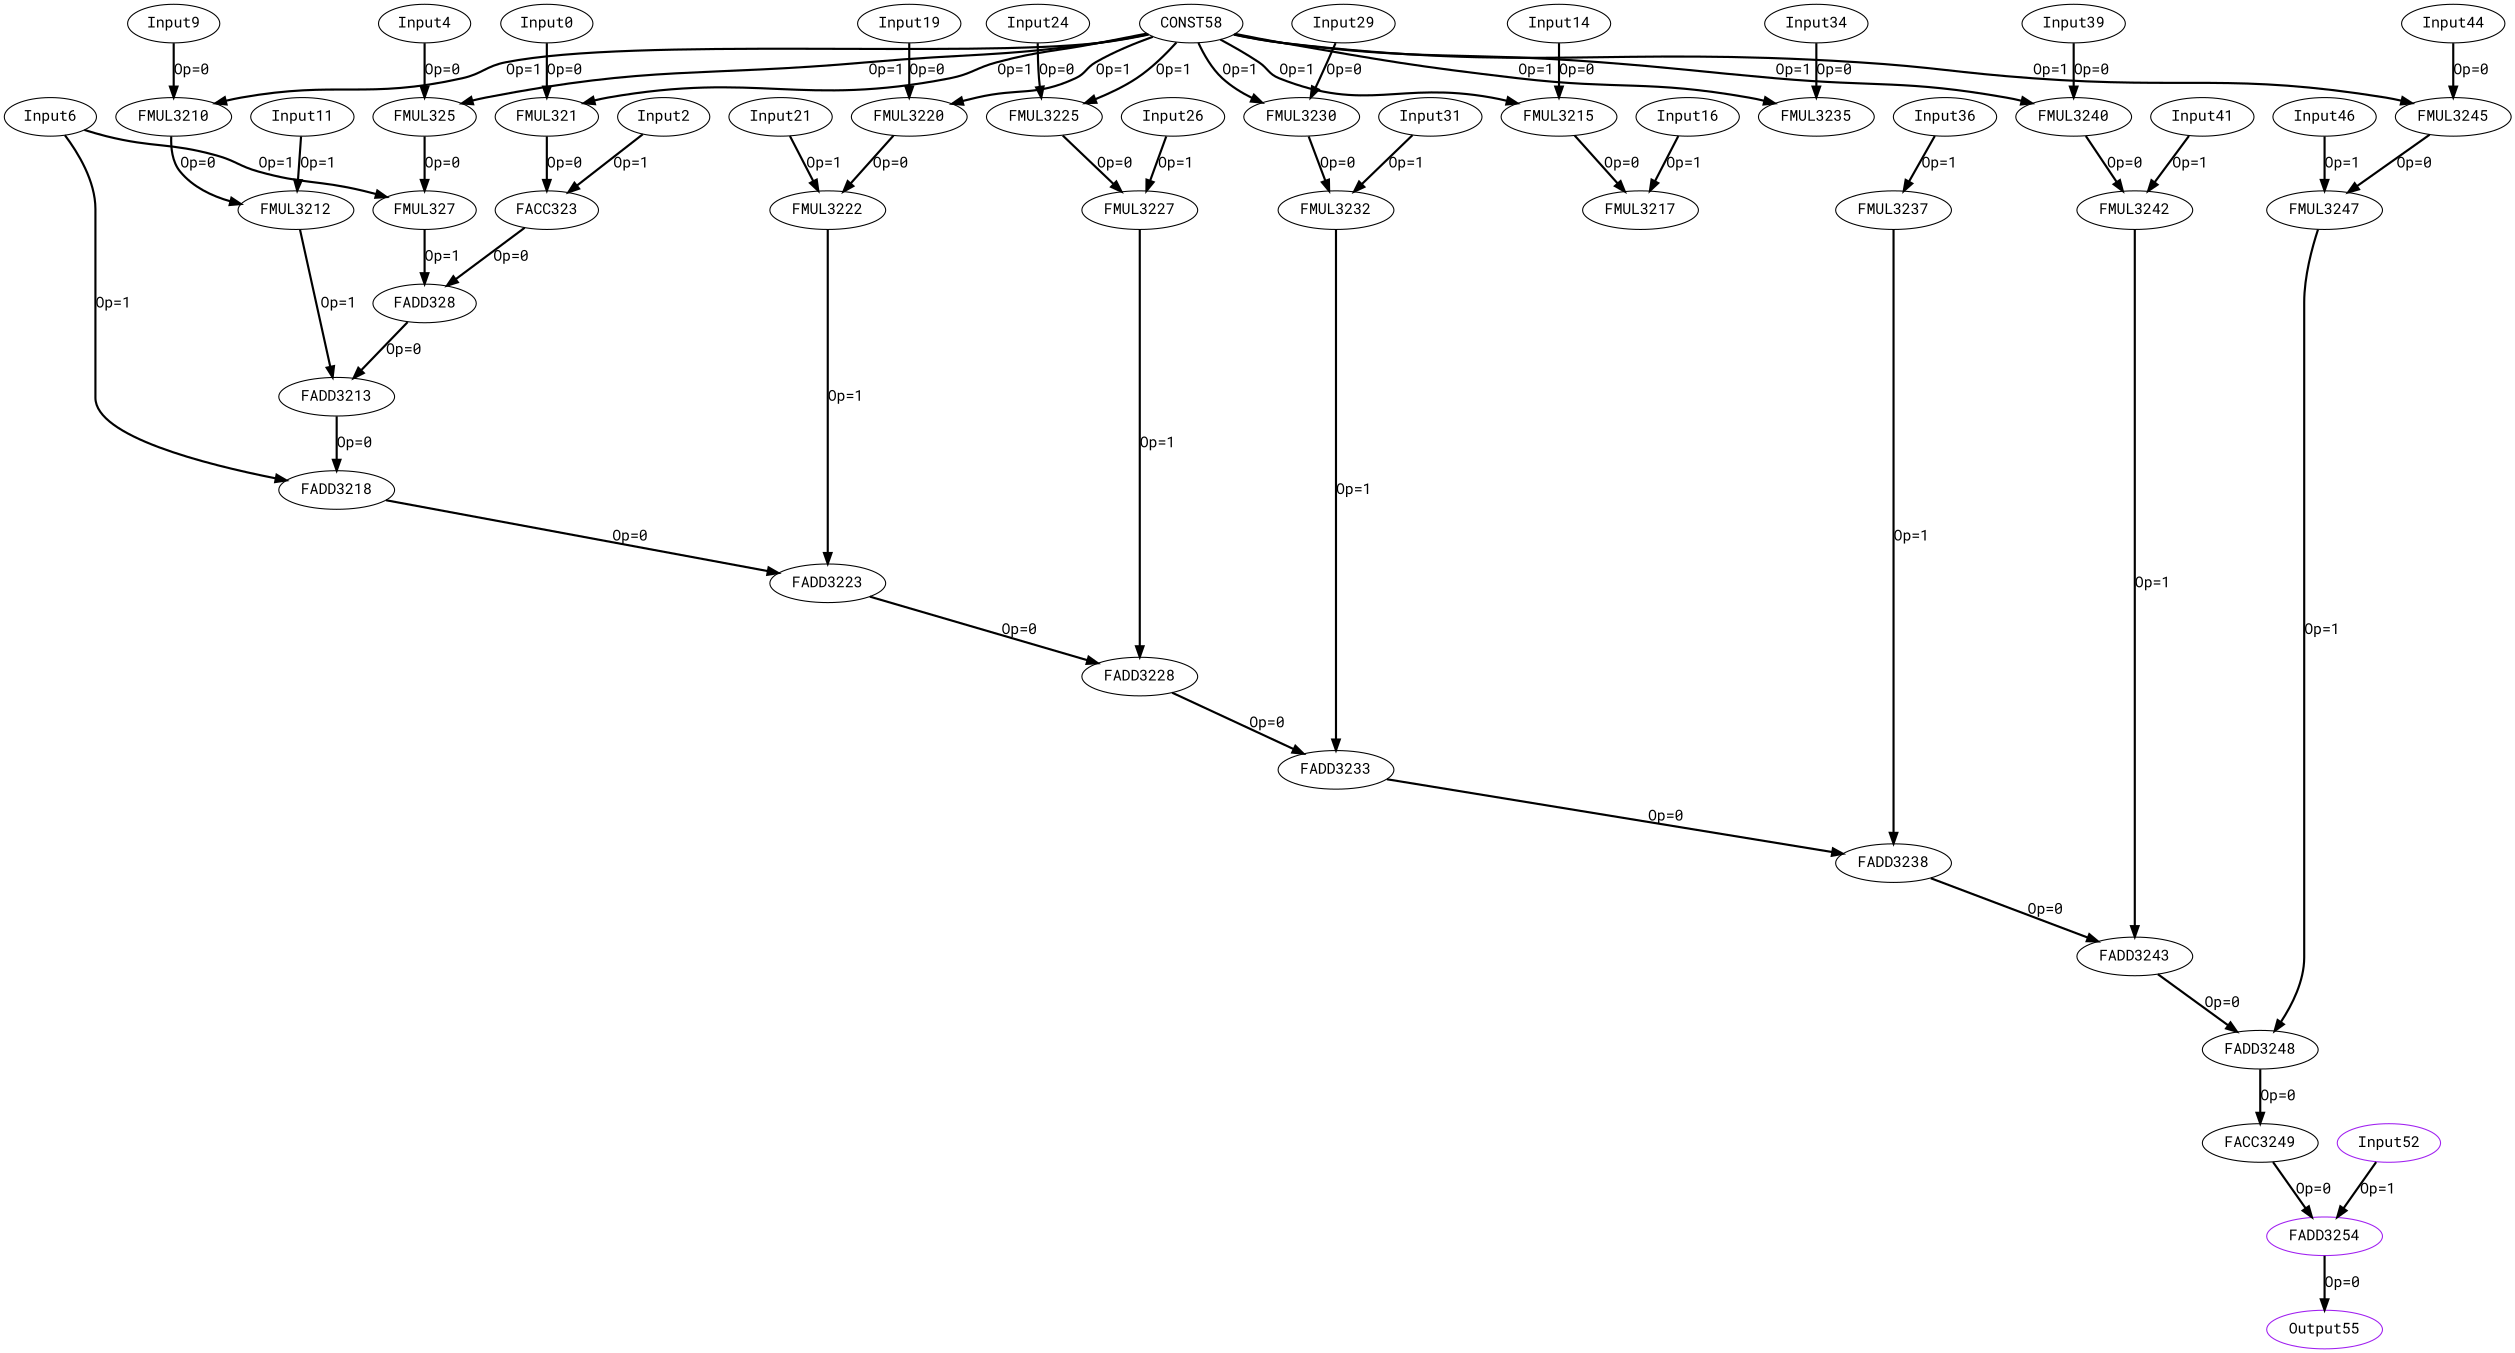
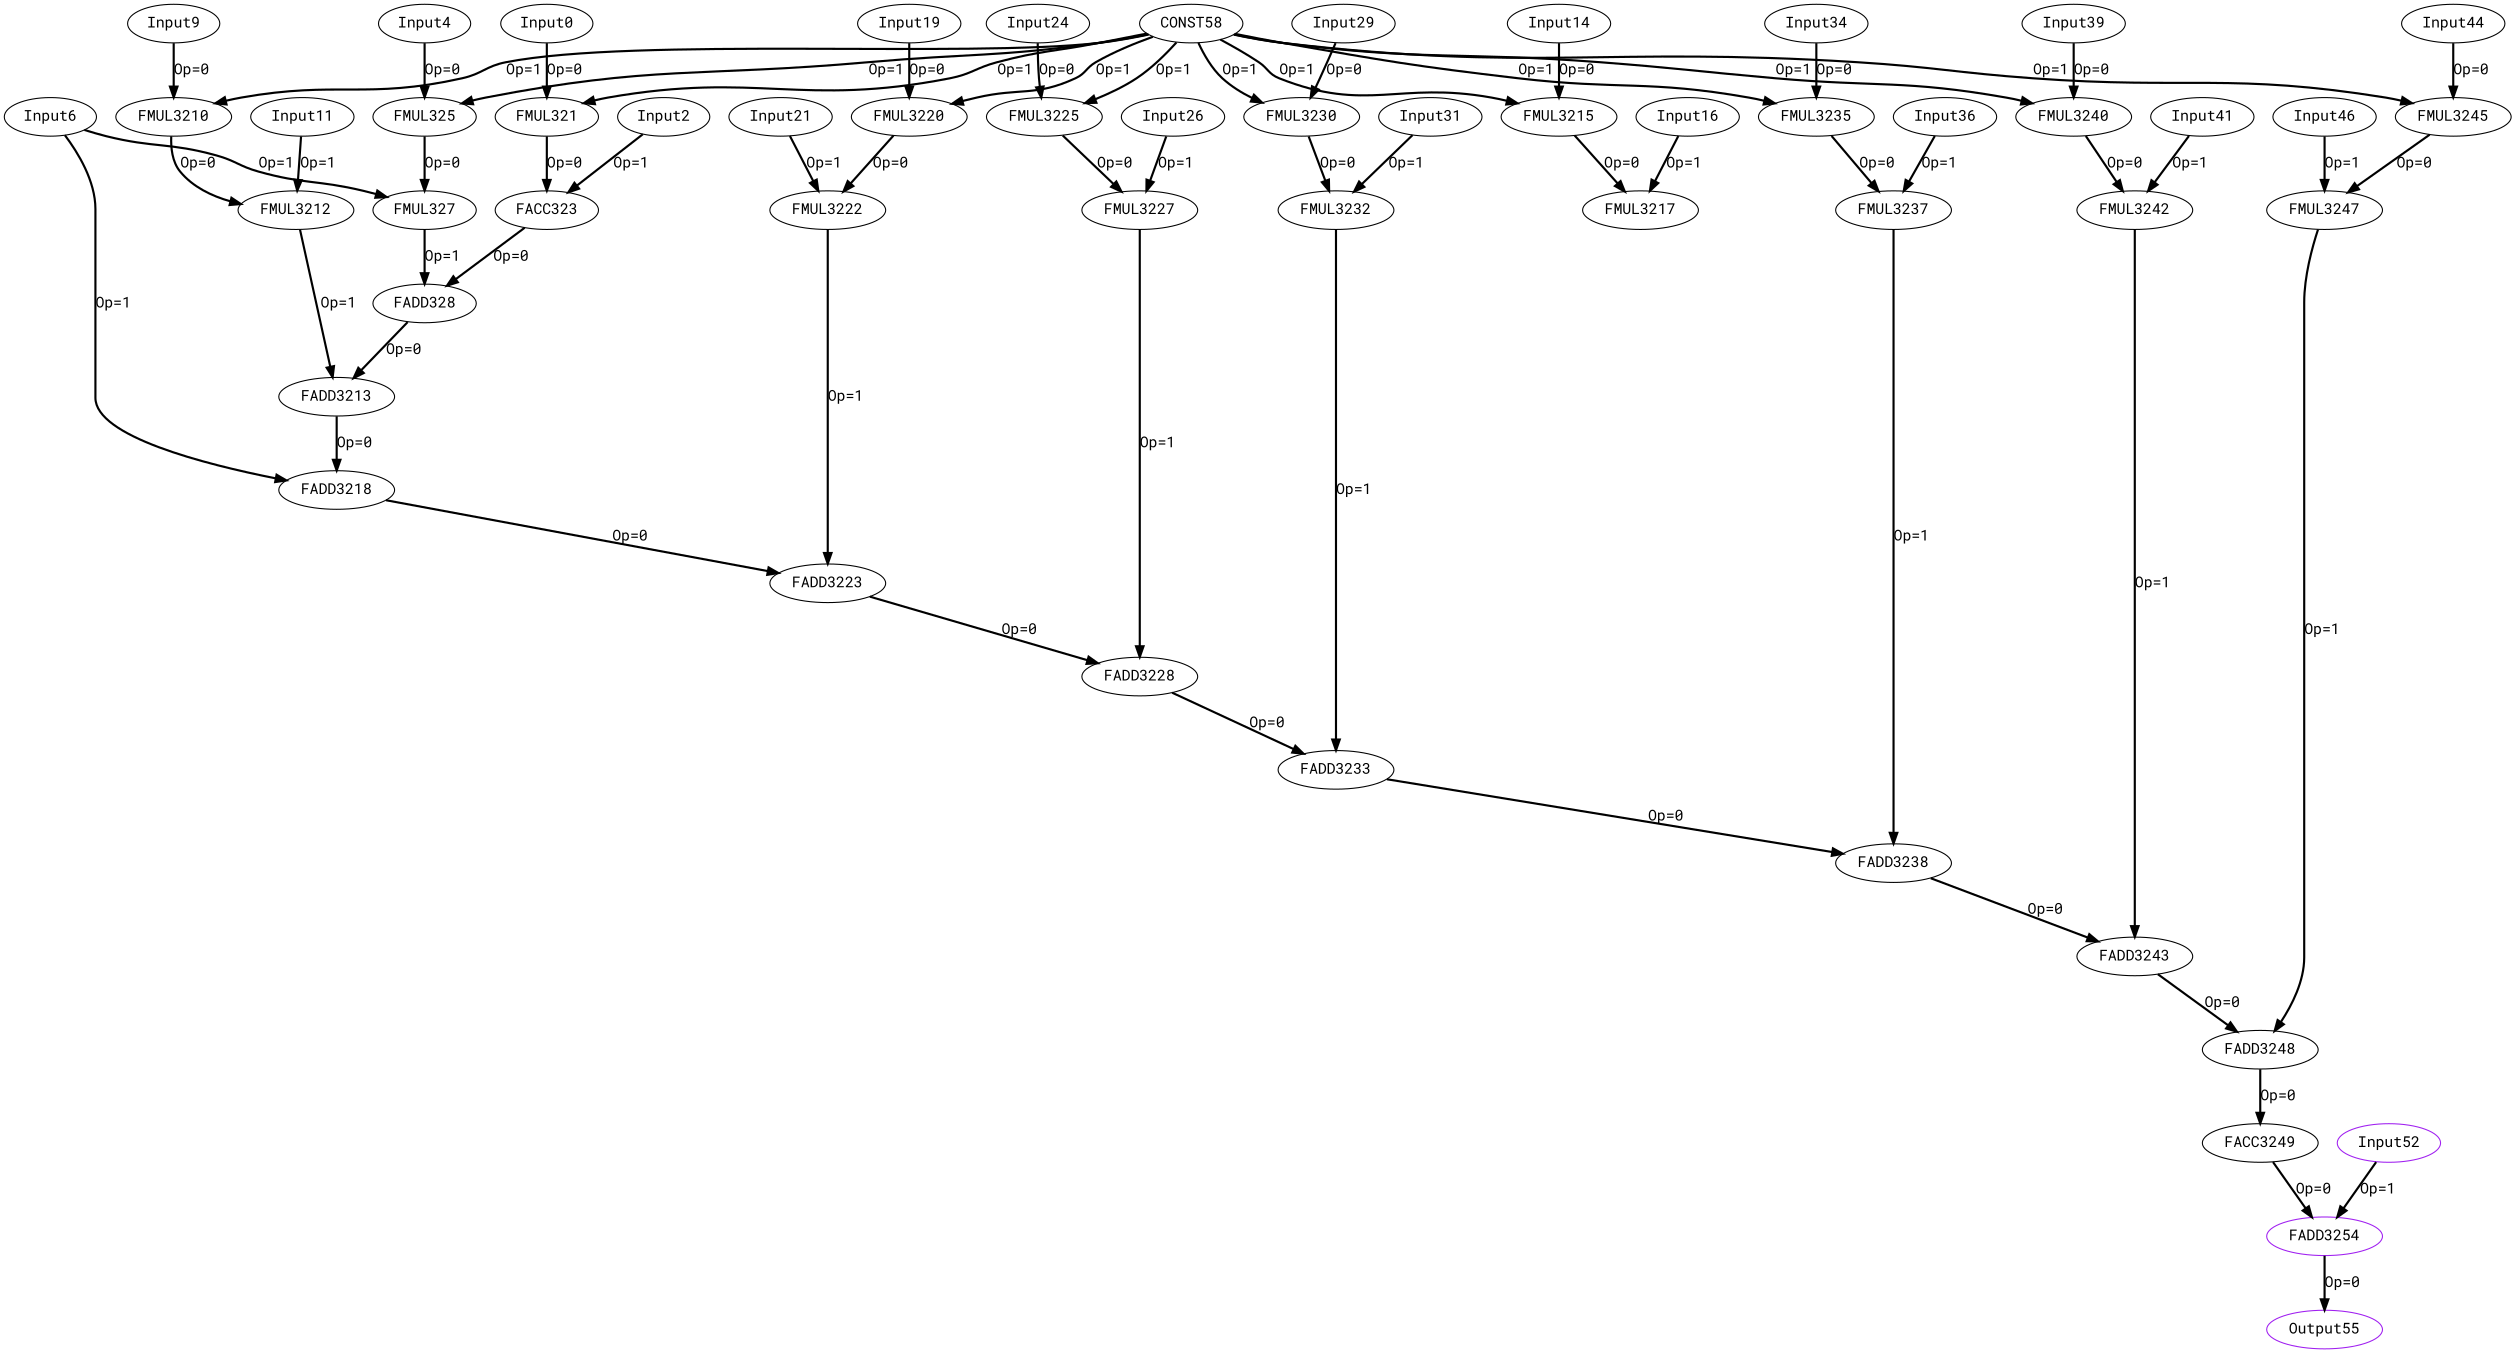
none -> (1852, 159)
